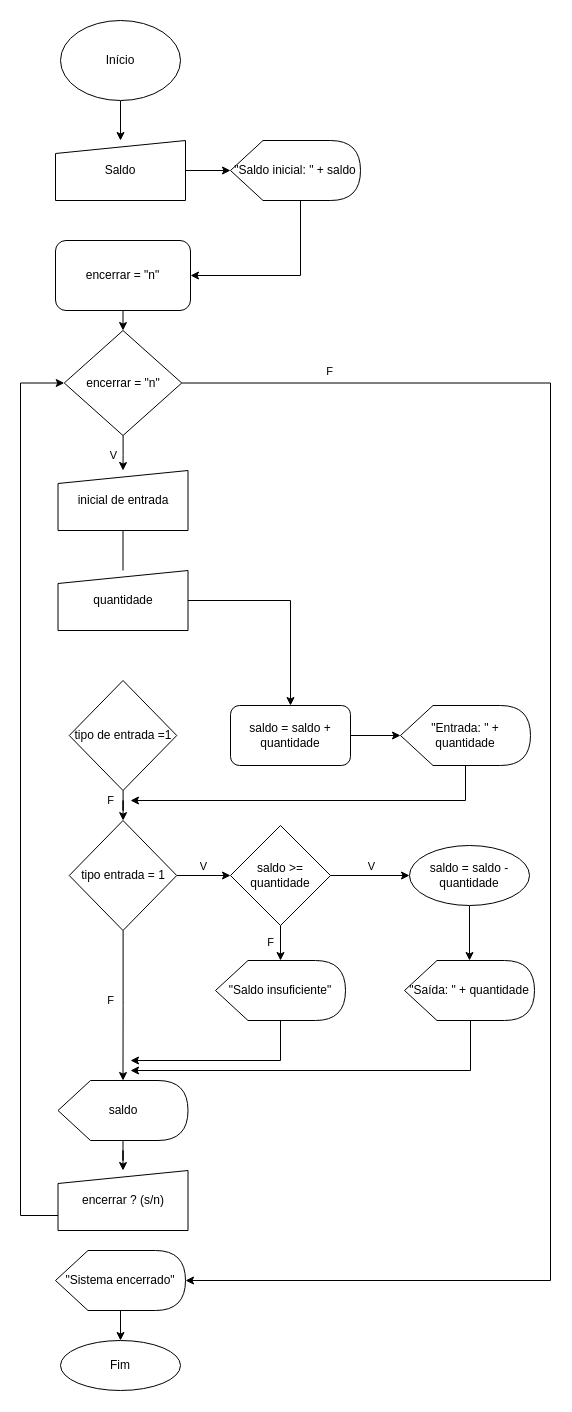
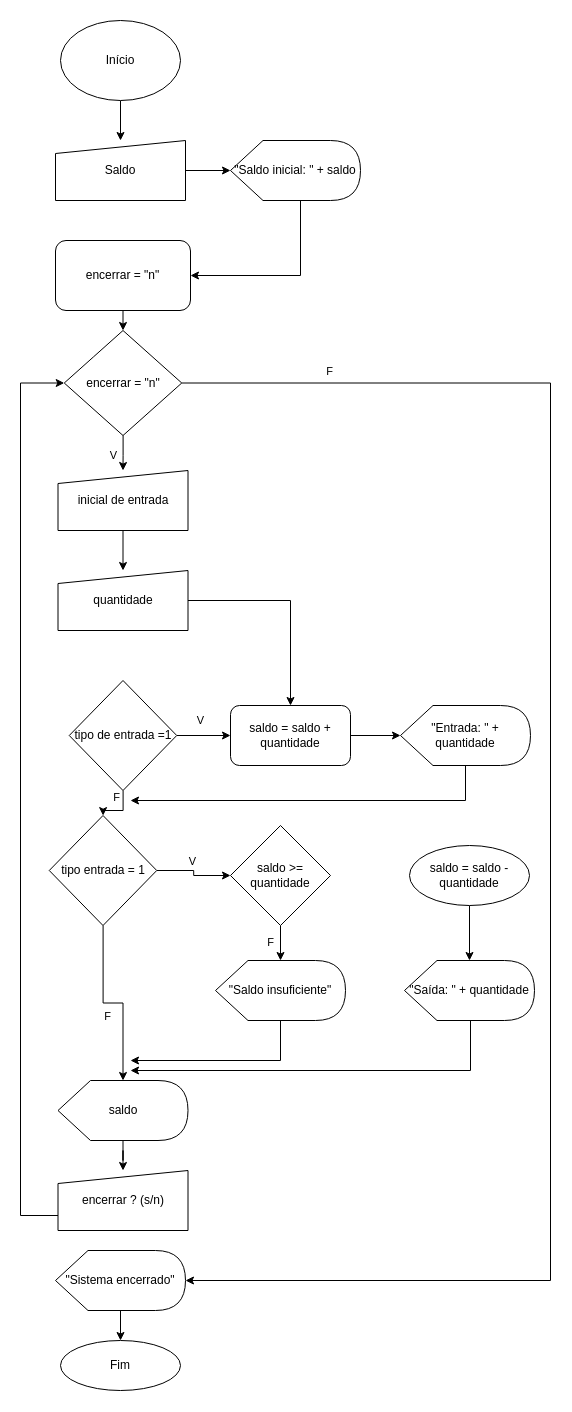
(123, 564) -> (123, 562)
none -> (200, 736)
(123, 876) -> (103, 871)
(367, 876) -> none
